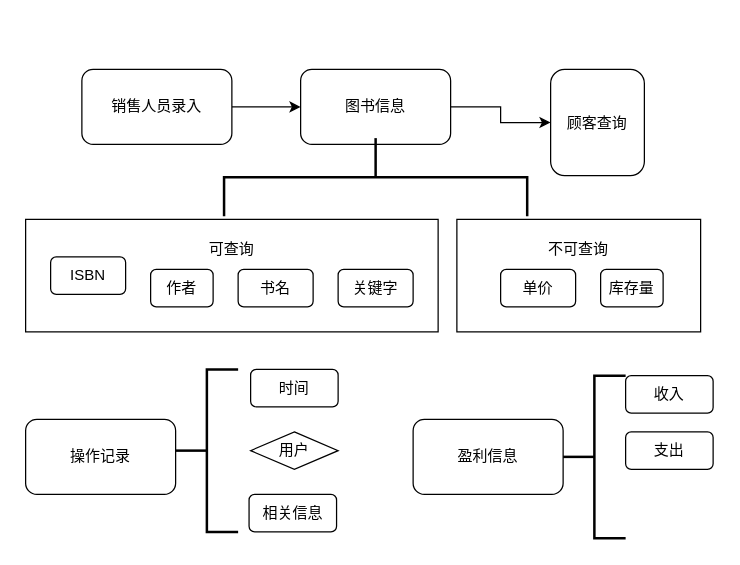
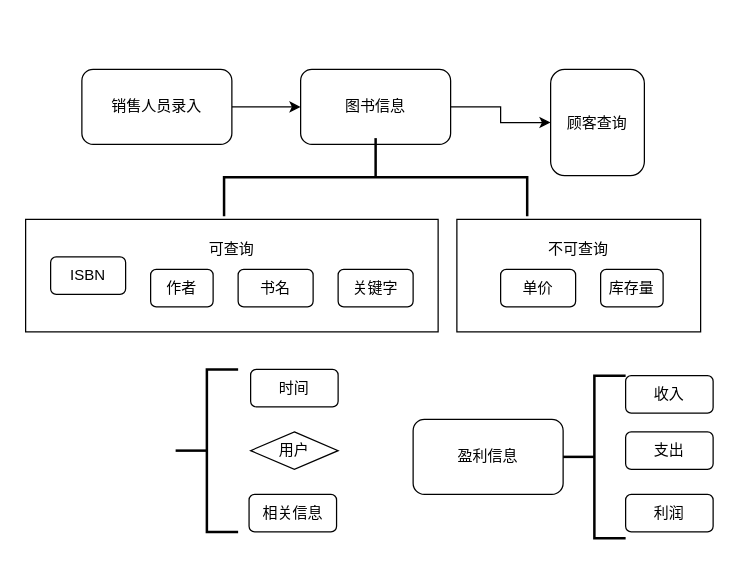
(101, 457) -> none
none -> (669, 513)
